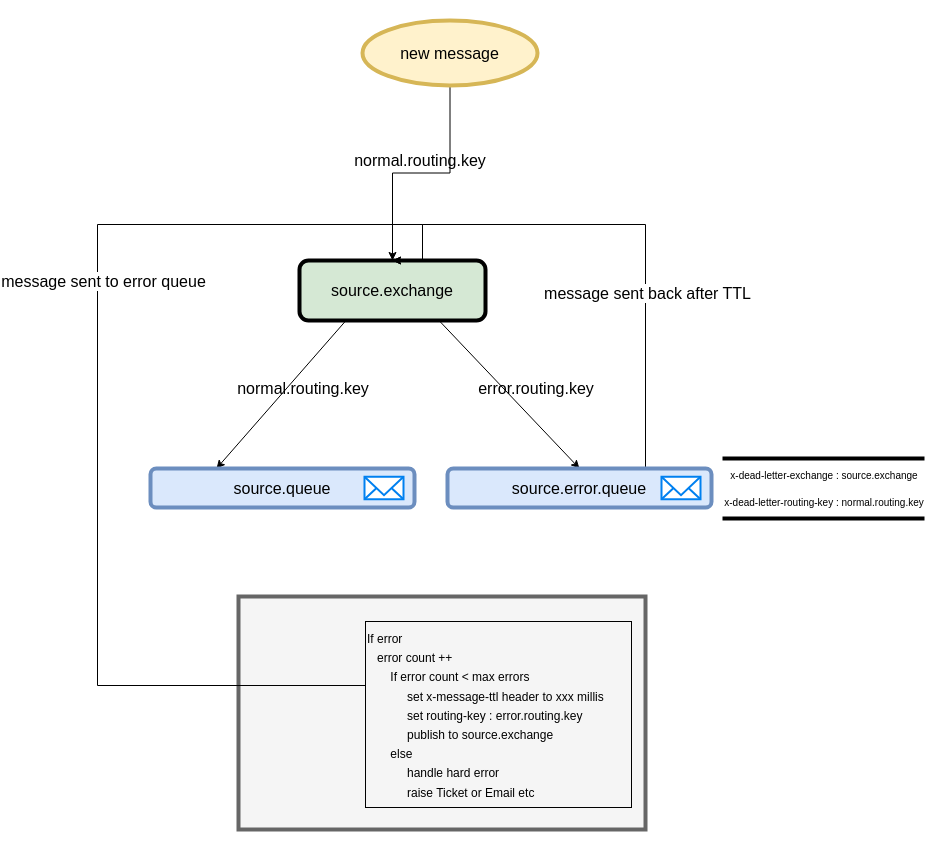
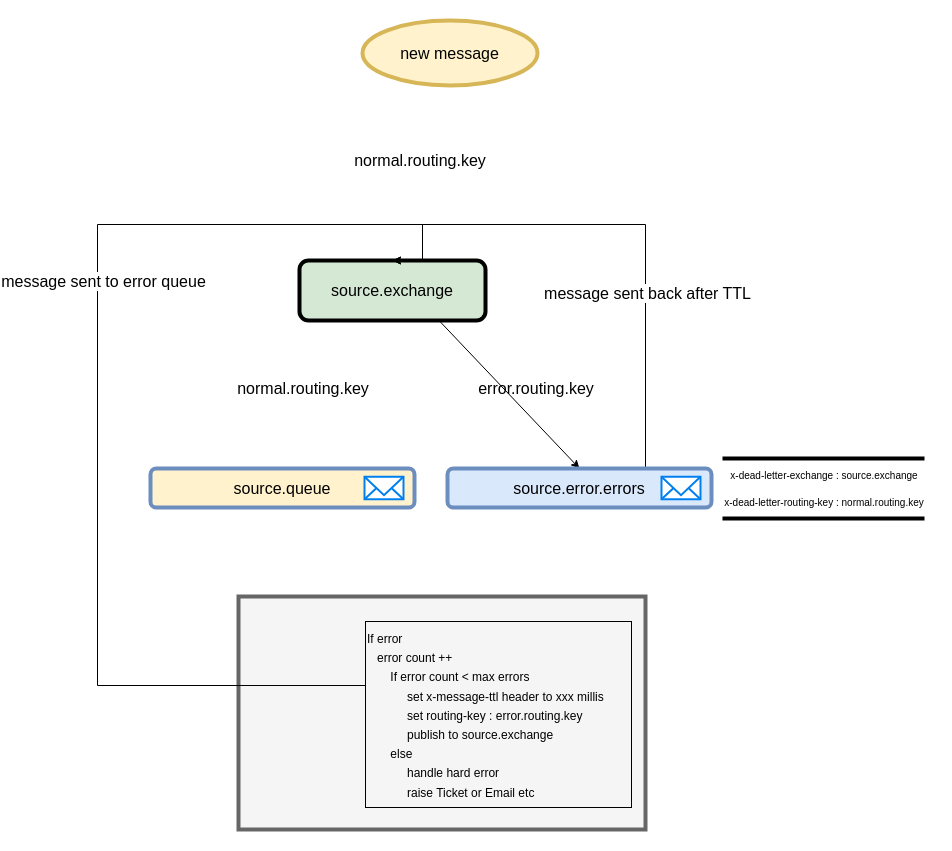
(425, 173) -> none
(283, 392) -> none
(283, 488) -> (283, 488)
(580, 489) -> (580, 489)
